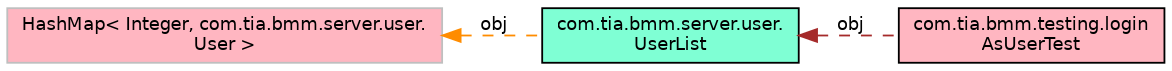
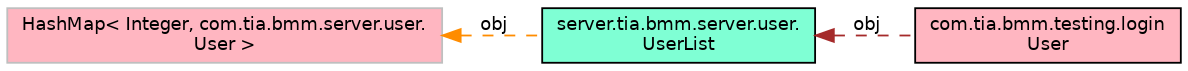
(670, 35) -> (679, 35)
(1032, 35) -> (1048, 35)
